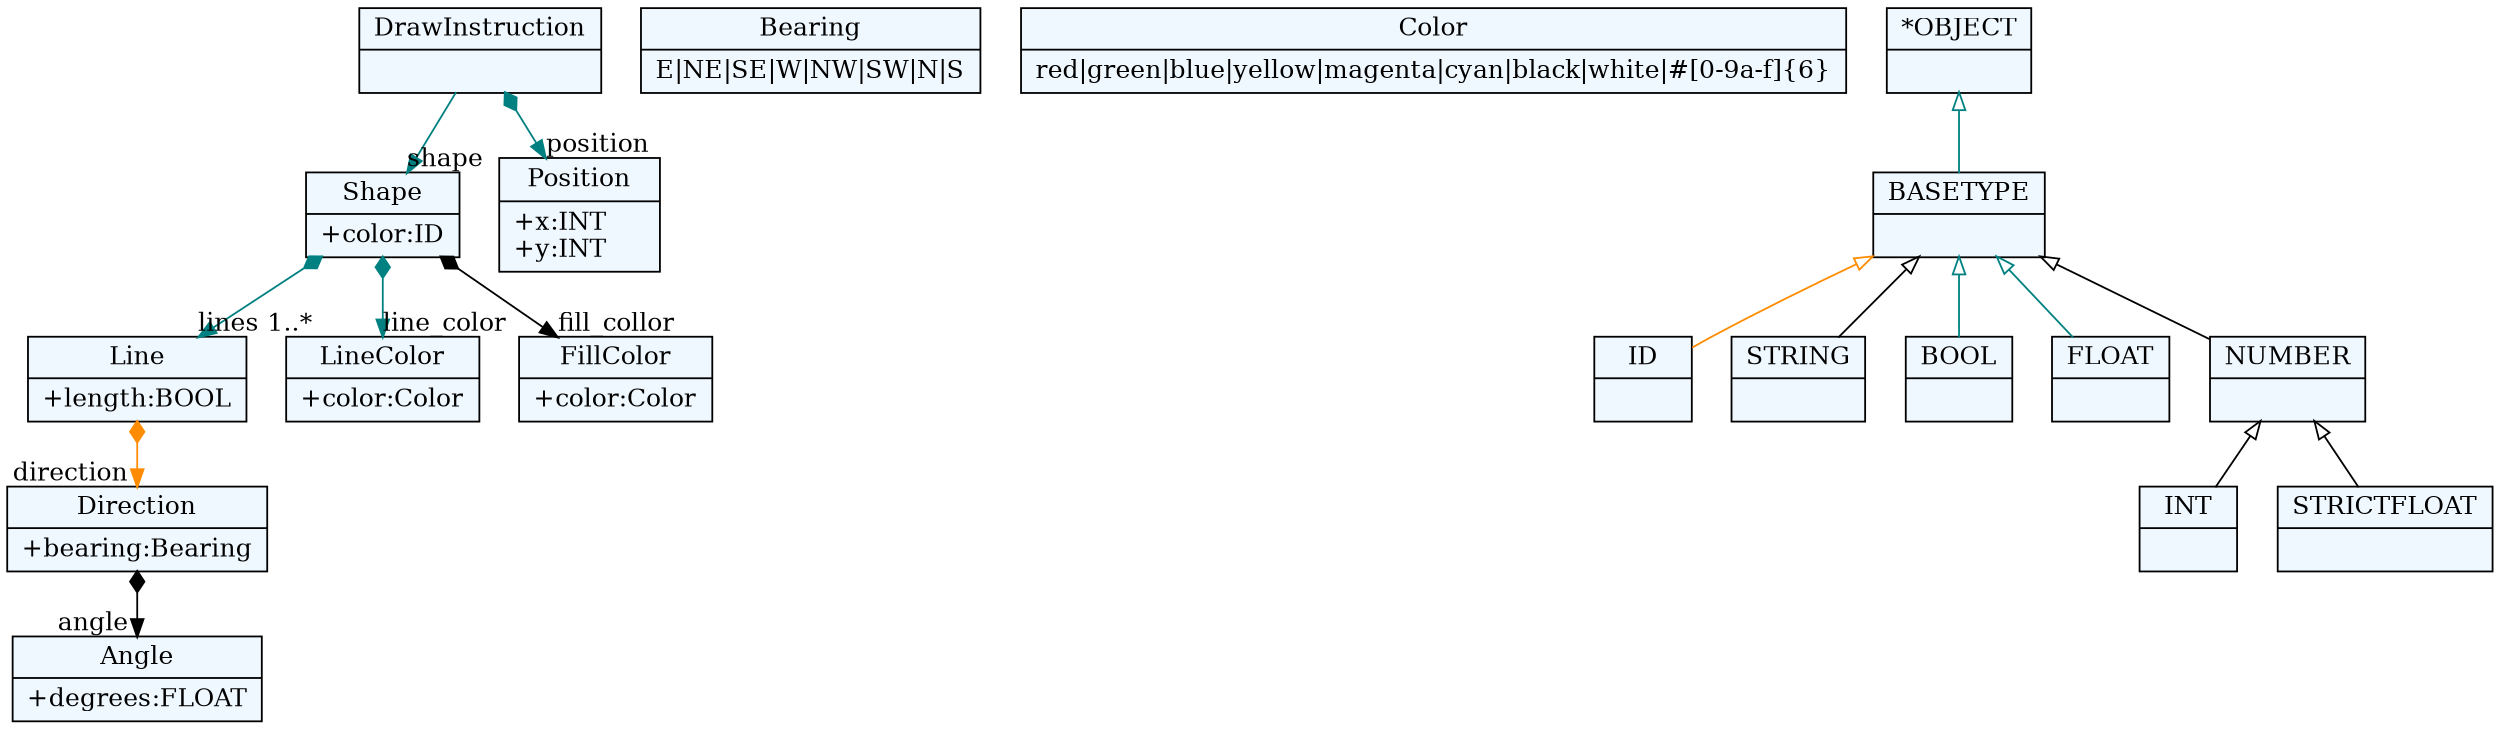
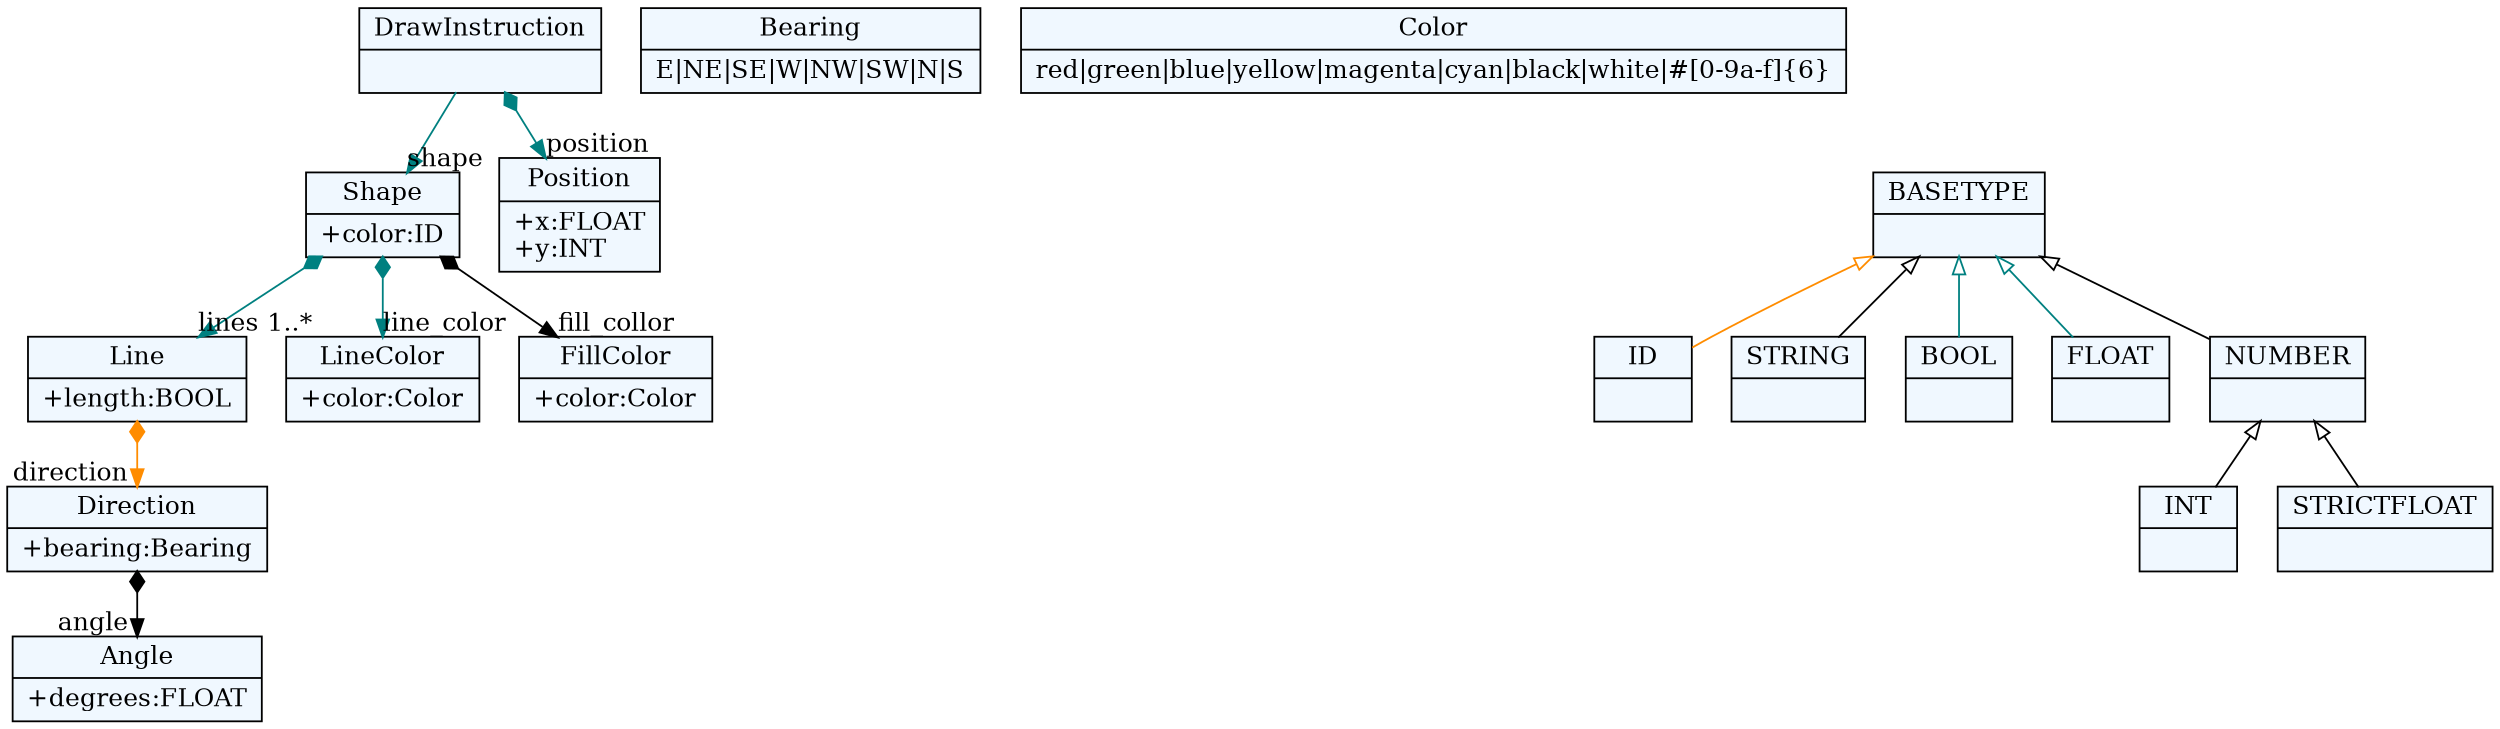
(1959, 51) -> none
(561, 222) -> (580, 222)
